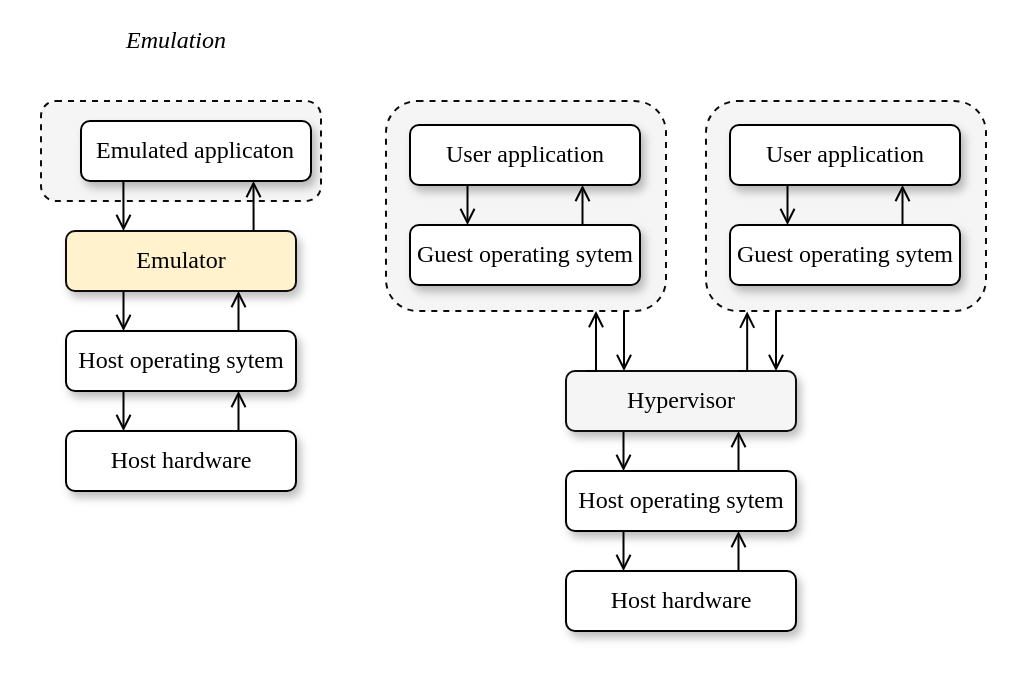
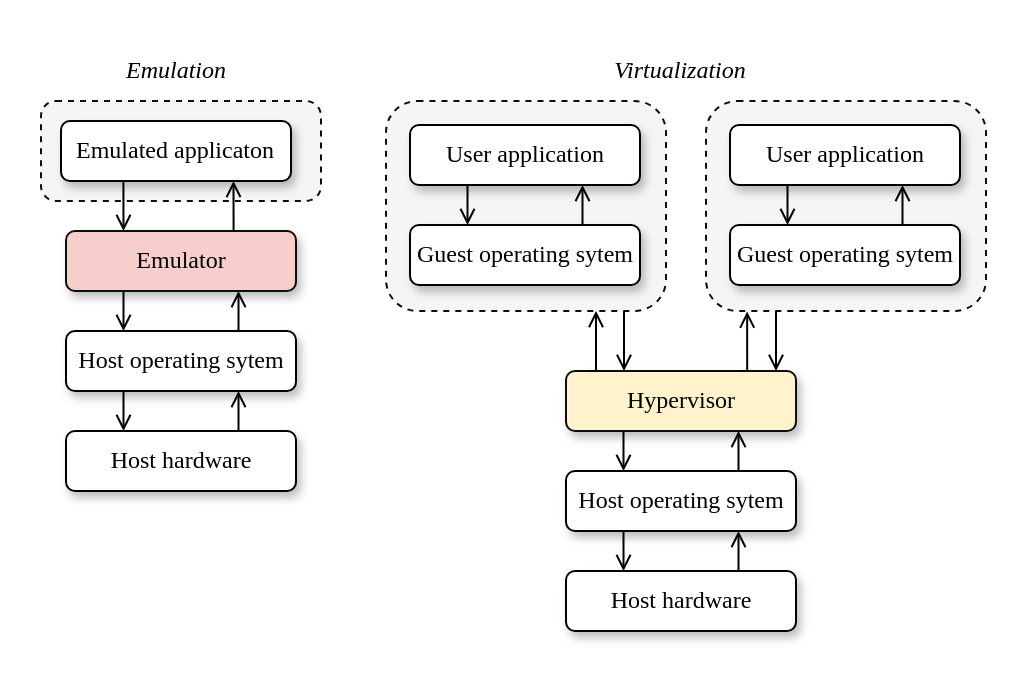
(176, 41) -> (176, 71)
none -> (681, 71)
(196, 151) -> (176, 151)
(181, 261) -> (181, 261)
(681, 401) -> (681, 401)
